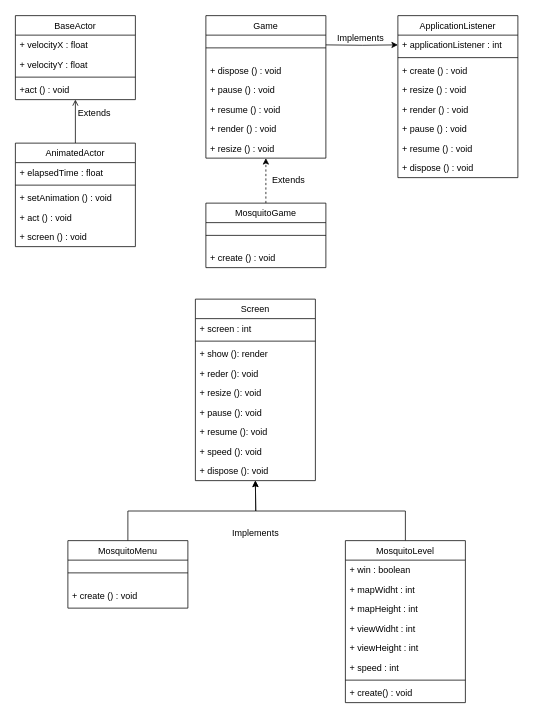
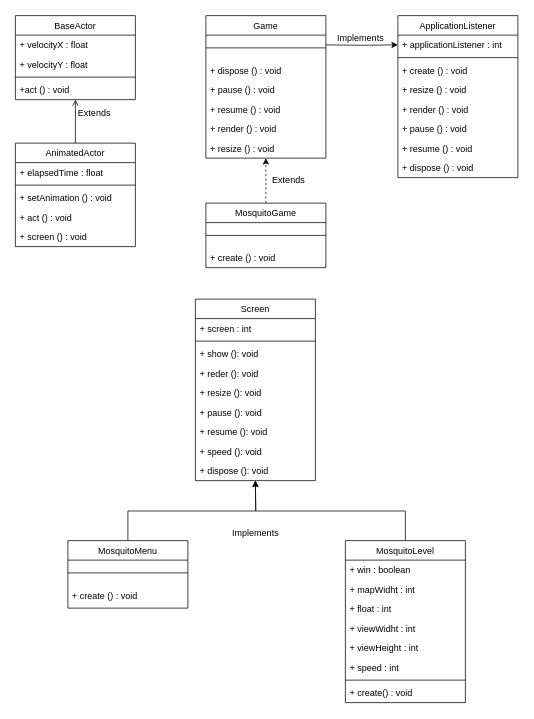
(238, 354) -> (231, 354)
(385, 609) -> (375, 609)
